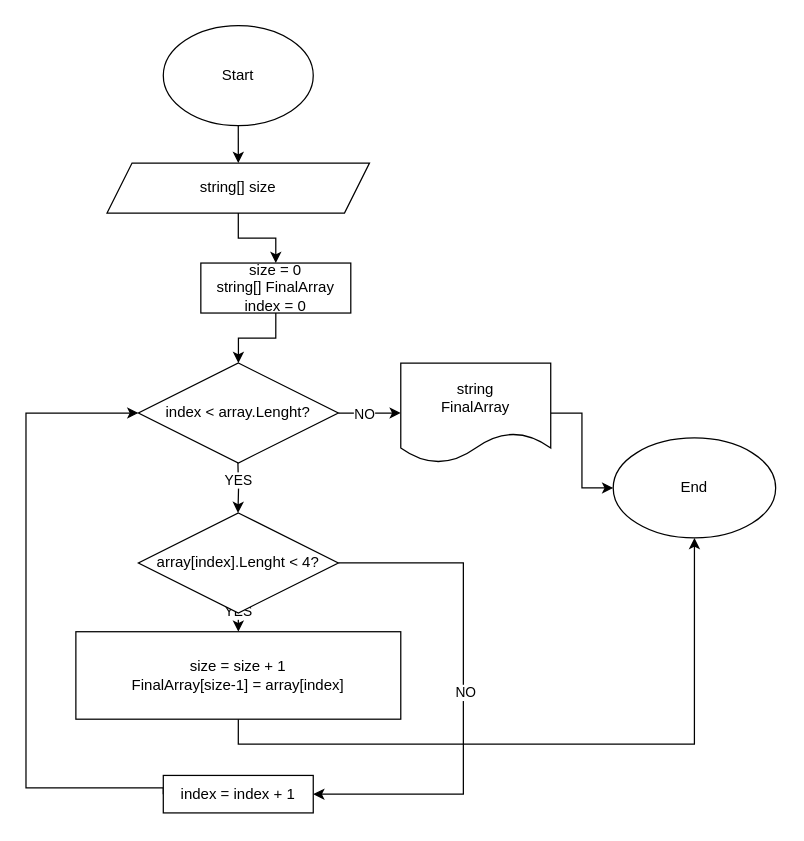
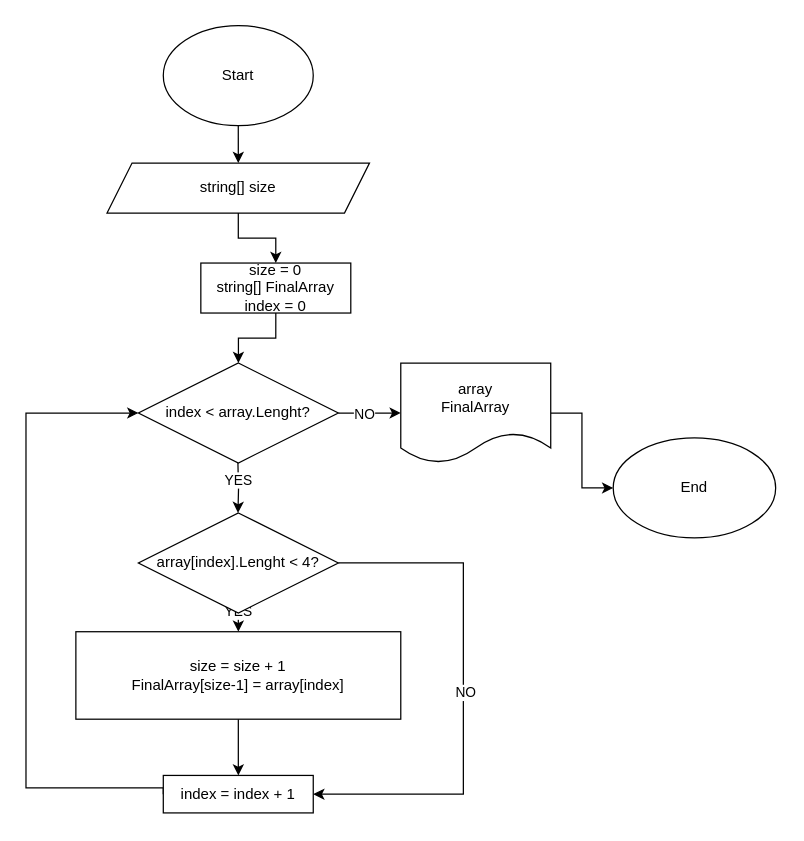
(476, 398) -> (476, 398)
(563, 744) -> (238, 754)
